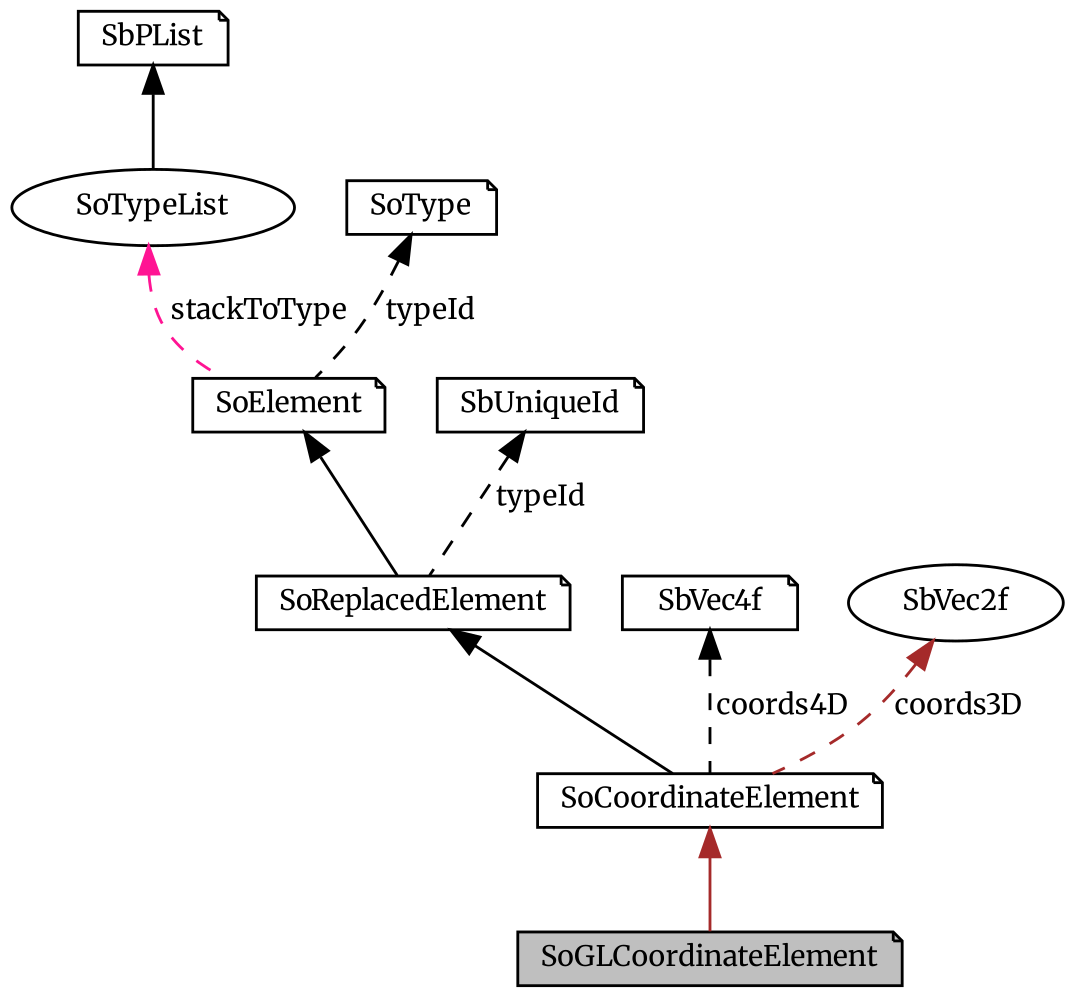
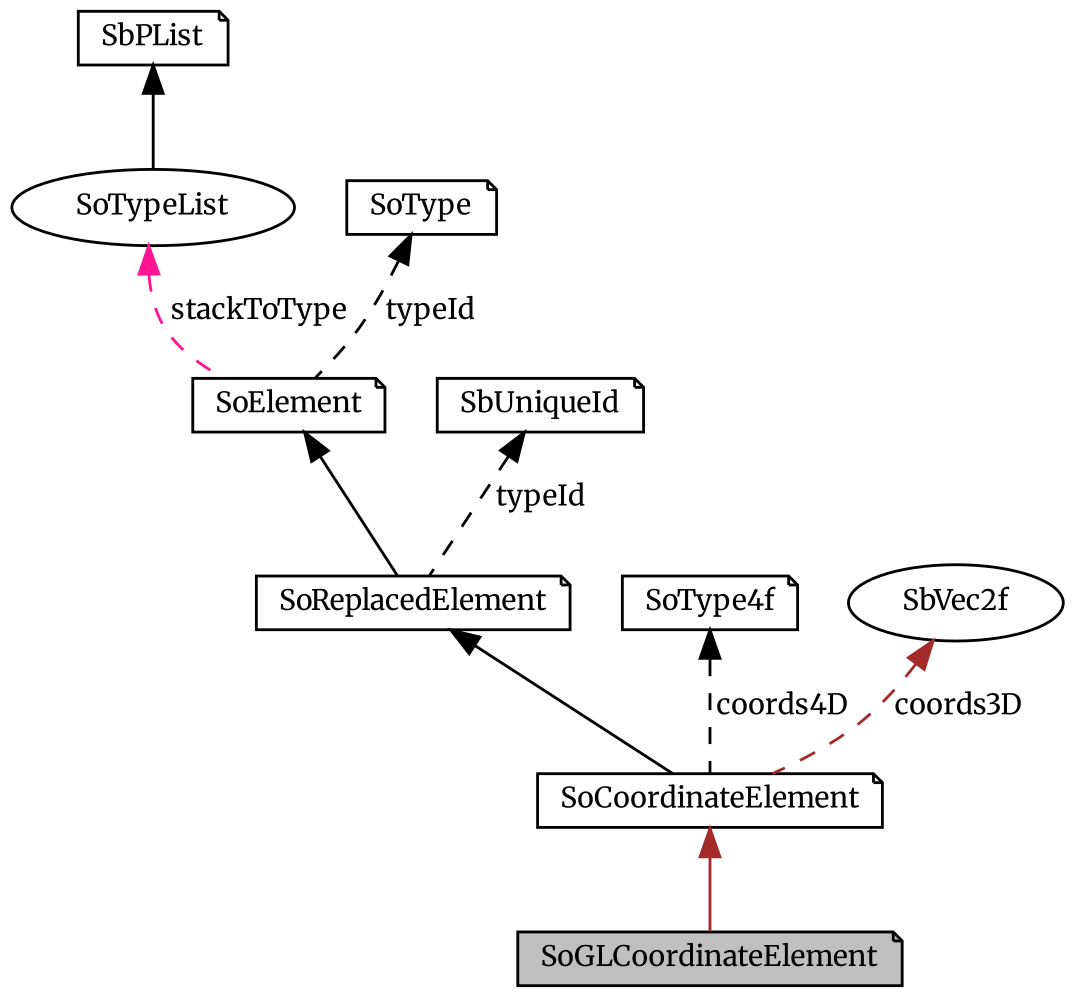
(710, 603) -> (710, 603)
